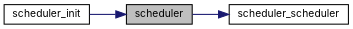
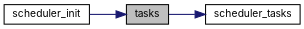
(159, 14) -> (147, 14)
(289, 14) -> (253, 14)
